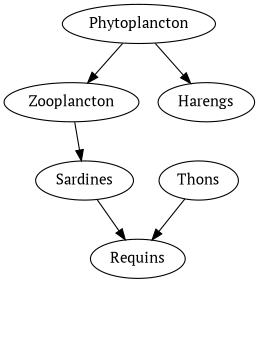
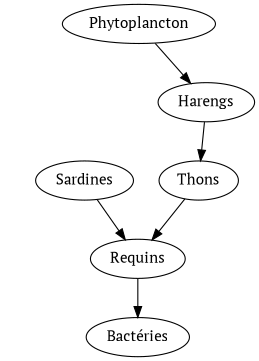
(71, 102) -> none
none -> (203, 136)
none -> (138, 337)
